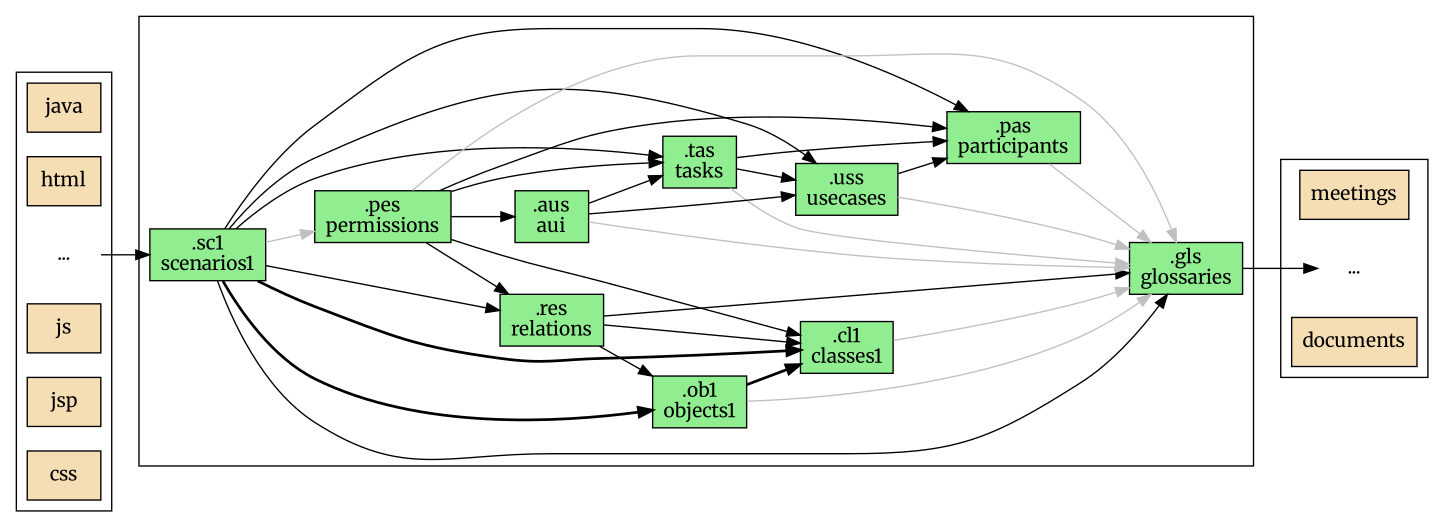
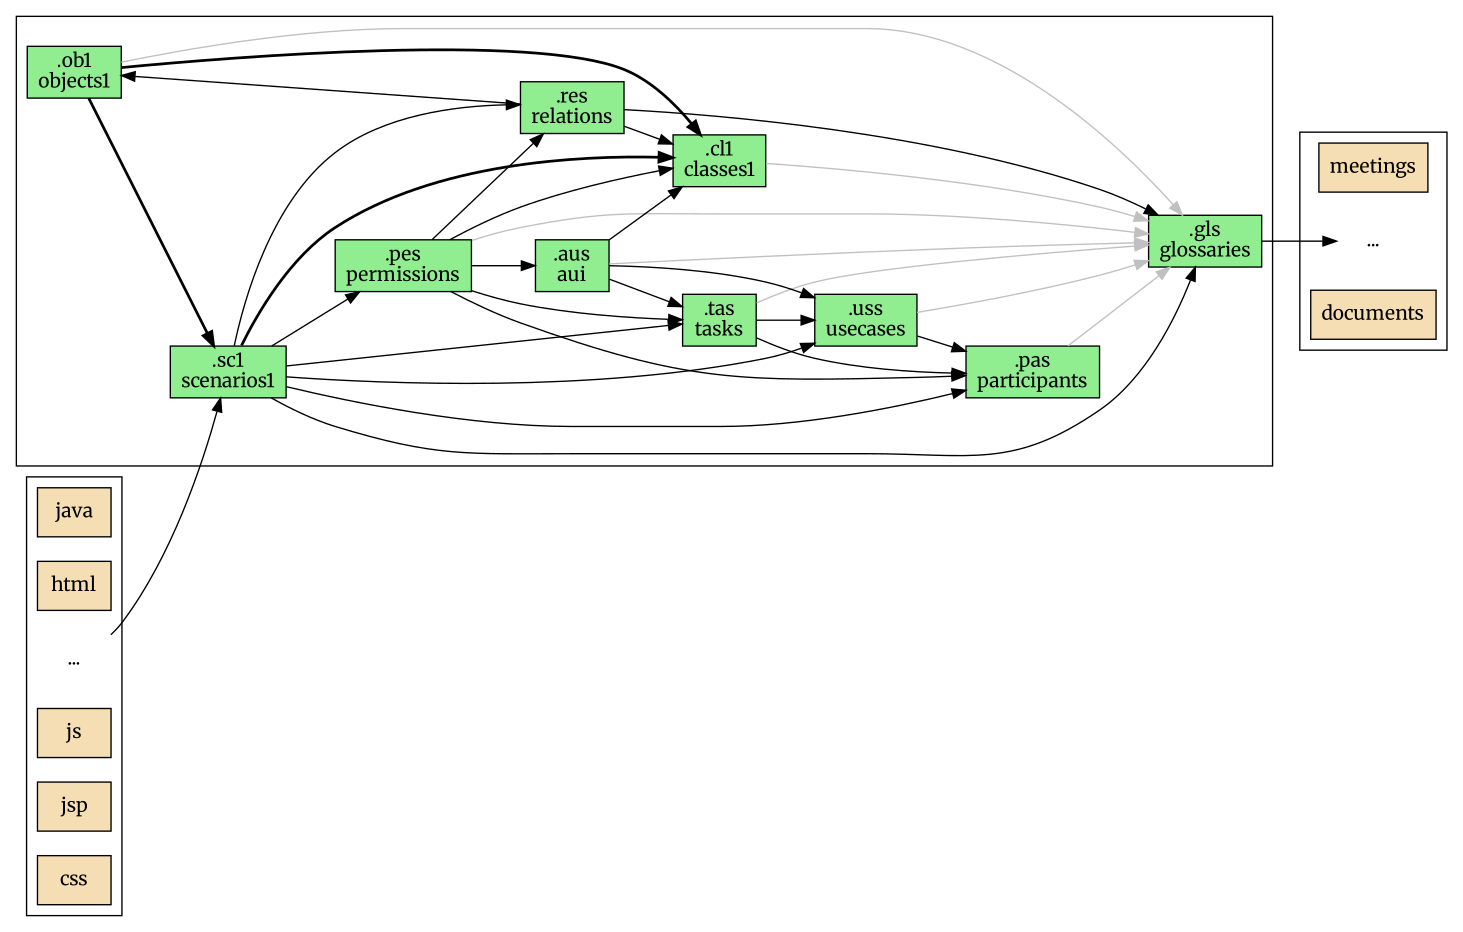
none -> (632, 223)
(283, 238) -> (310, 322)
(407, 409) -> (148, 216)
